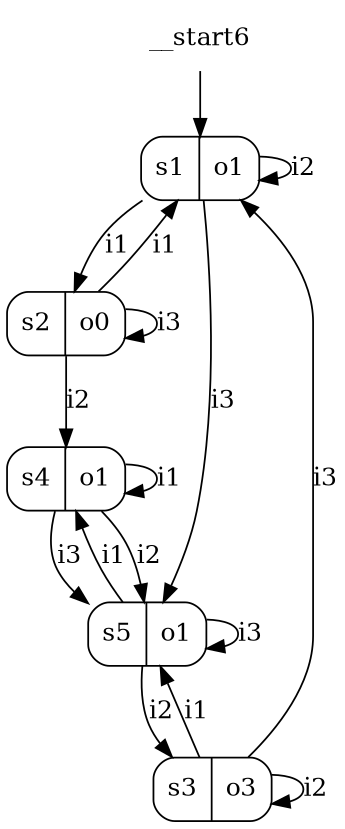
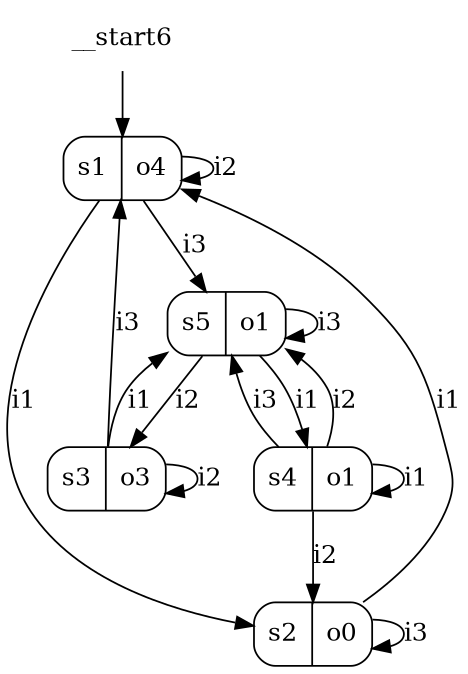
(229, 168) -> (152, 168)
(66, 393) -> (313, 548)
